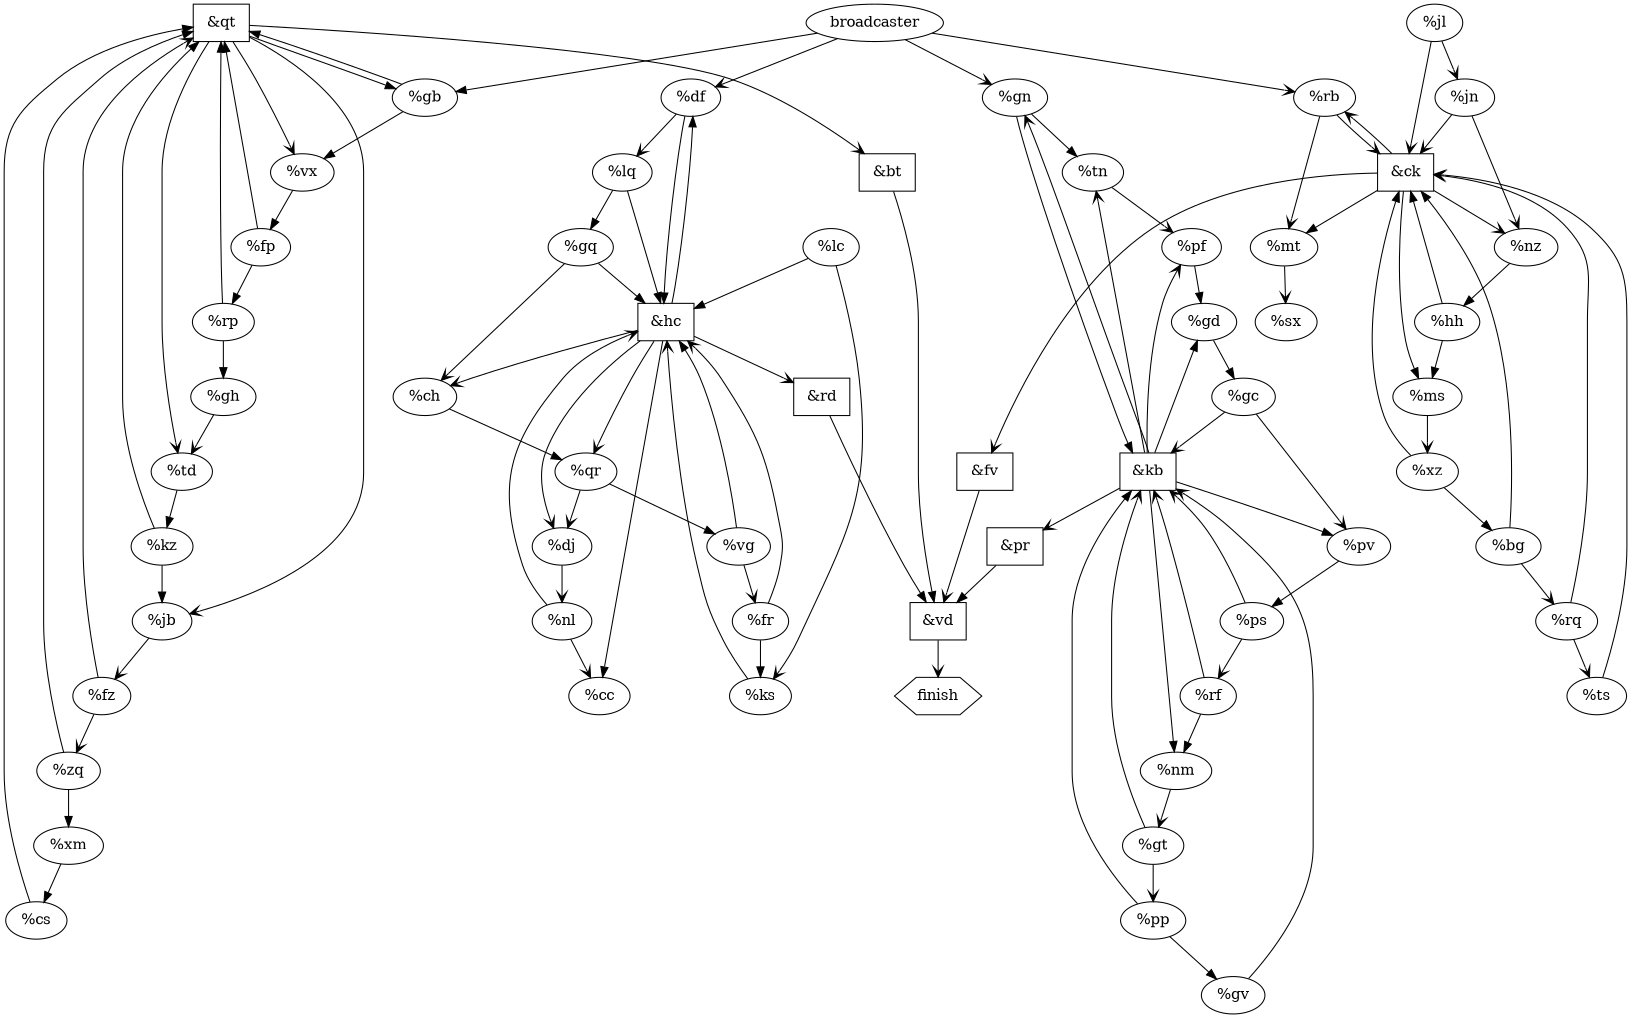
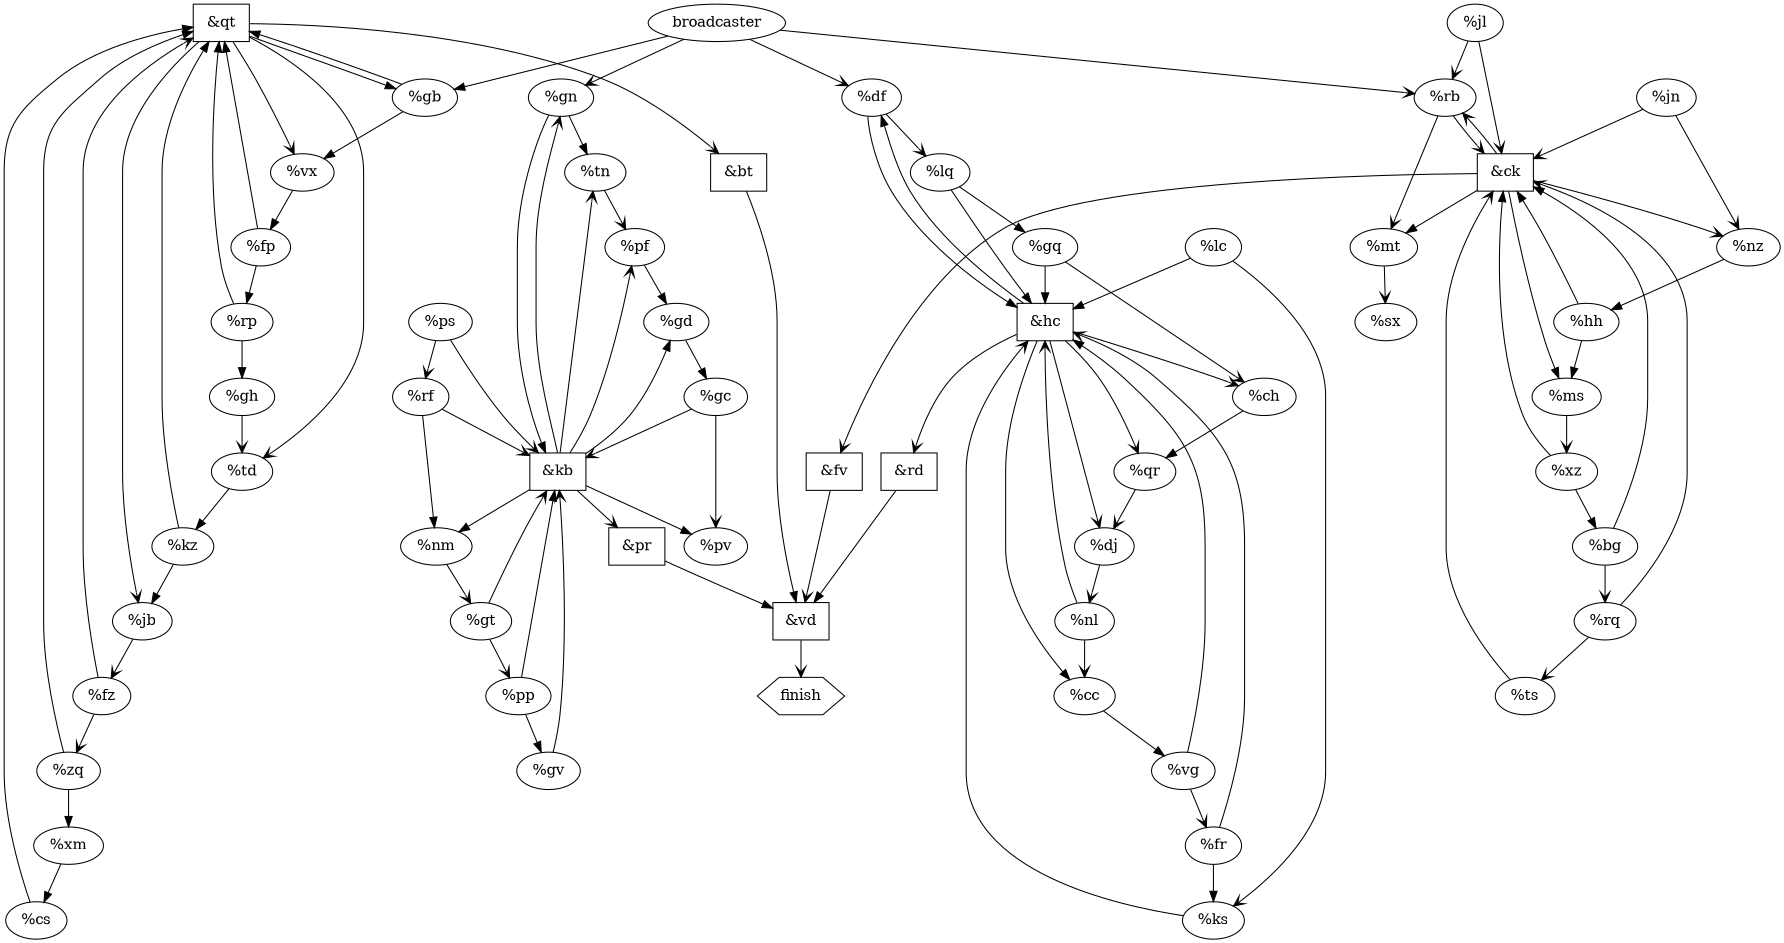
(1448, 55) -> (1462, 55)
(657, 507) -> (1130, 730)
(1310, 581) -> none
